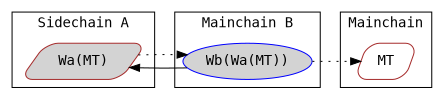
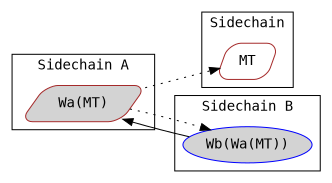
(247, 24) -> (247, 107)
(386, 24) -> (247, 24)
(331, 61) -> (178, 79)
